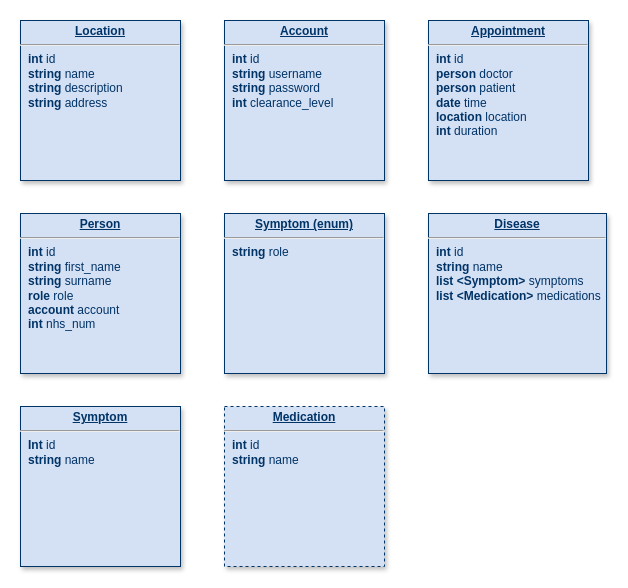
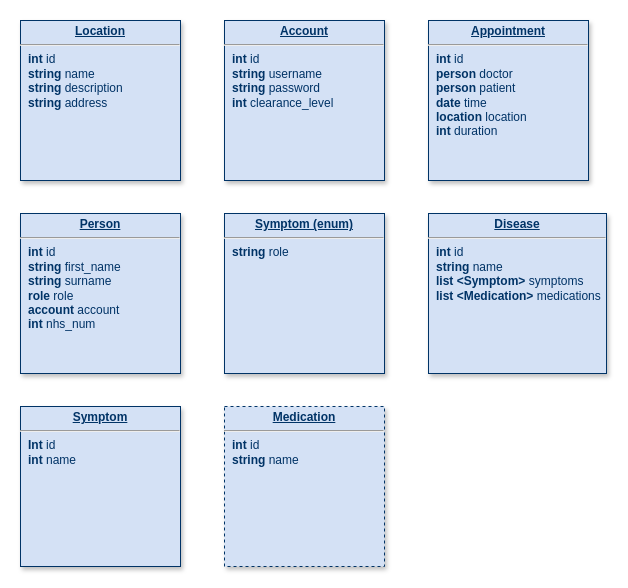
(54, 428) -> (44, 428)
